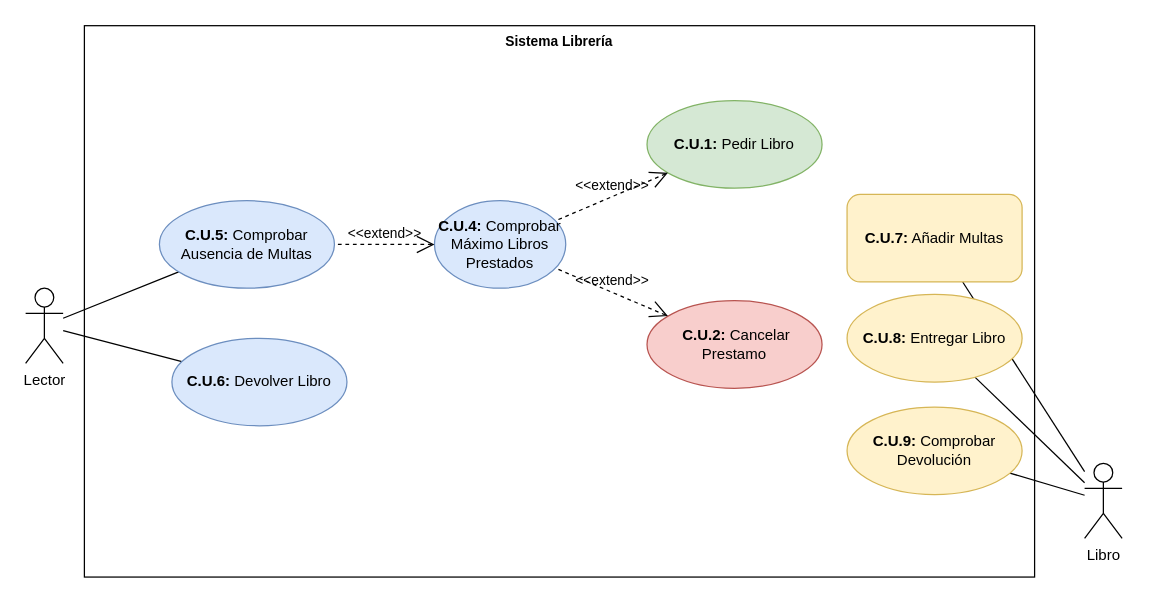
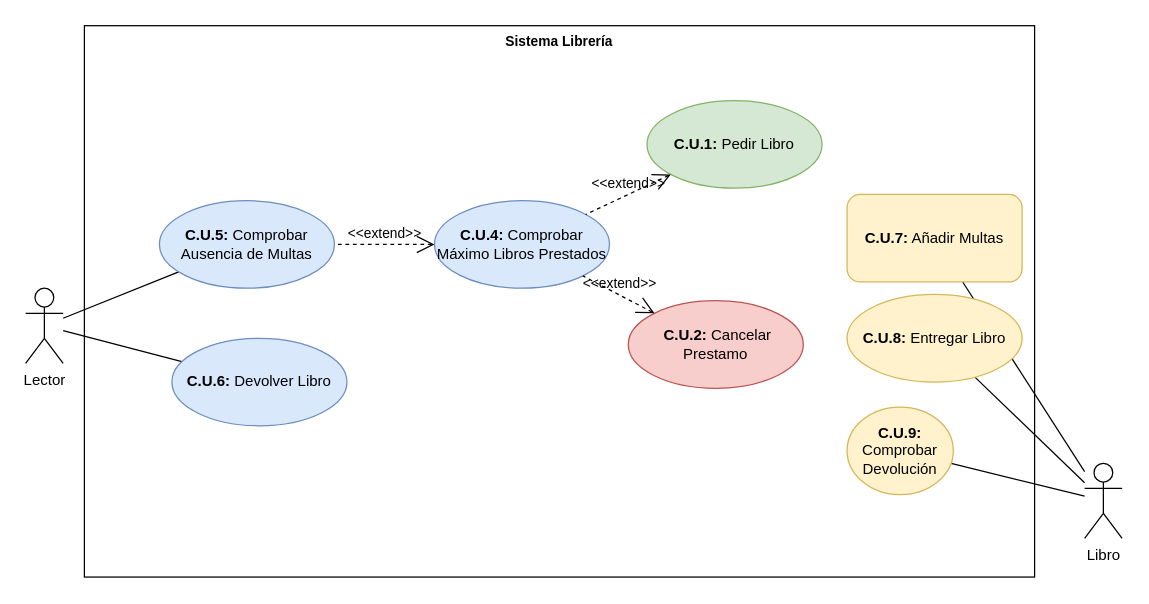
(500, 244) -> (522, 244)
(734, 344) -> (716, 344)
(934, 451) -> (900, 451)
